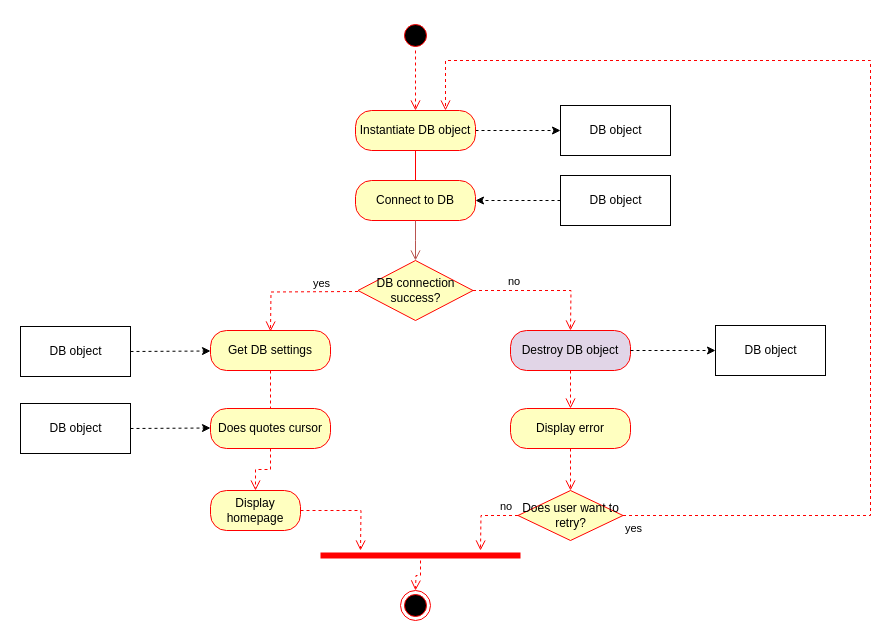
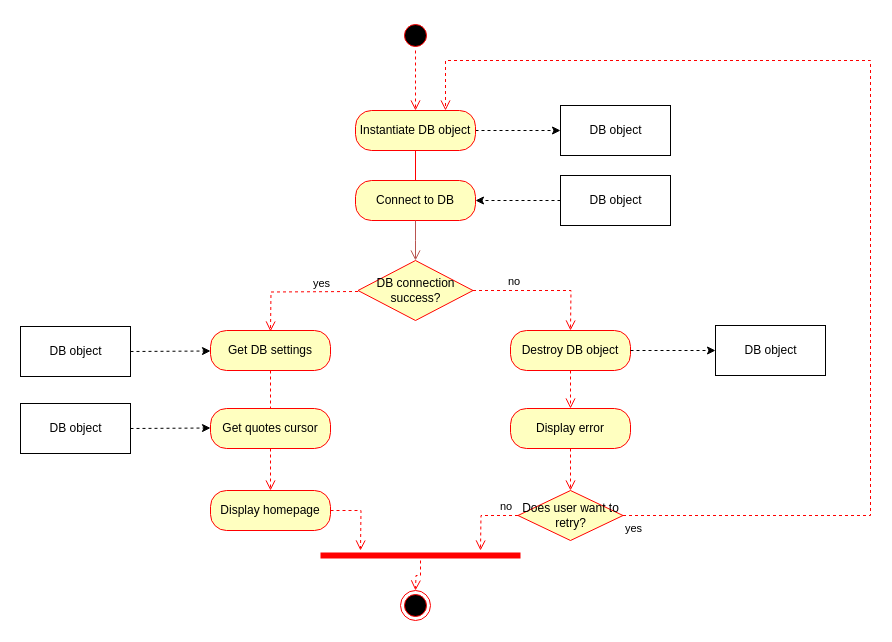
(571, 351) -> (571, 351)
(271, 429) -> (271, 429)
(256, 511) -> (271, 511)
